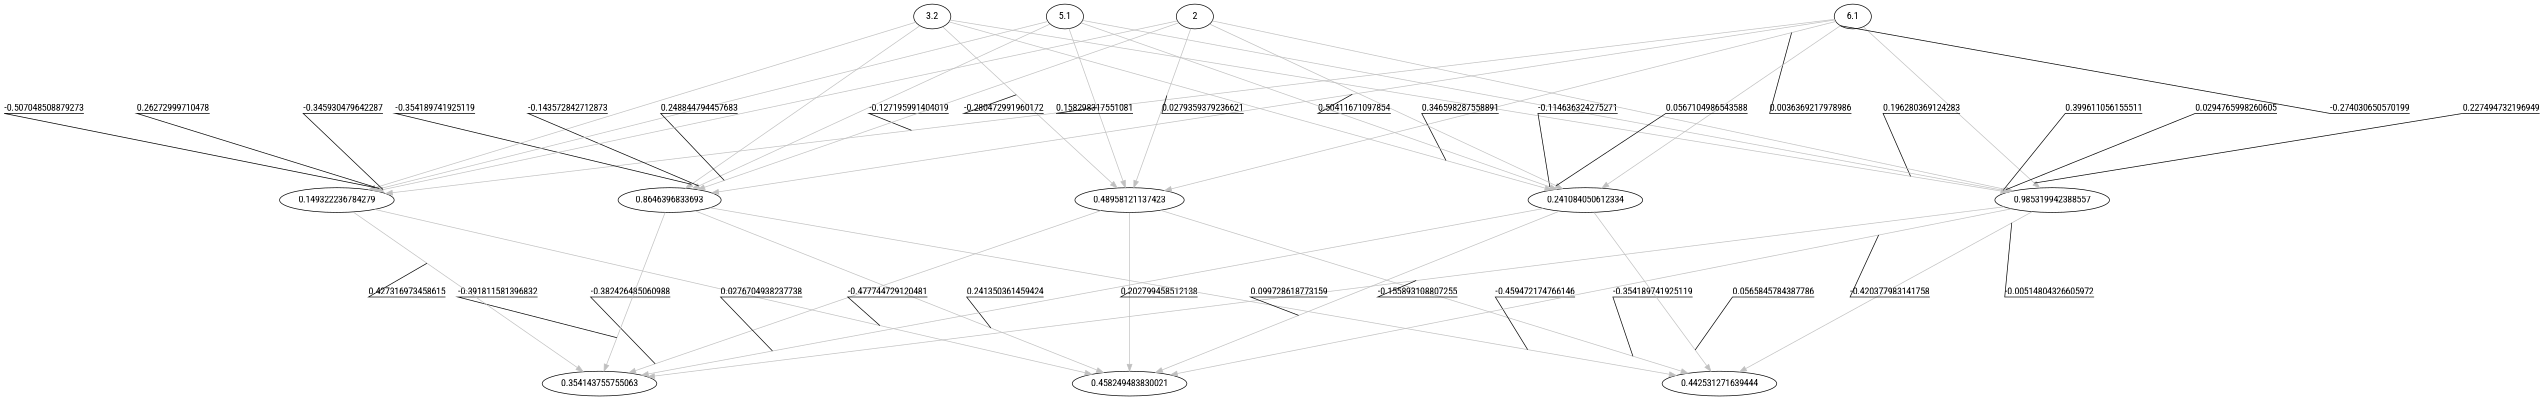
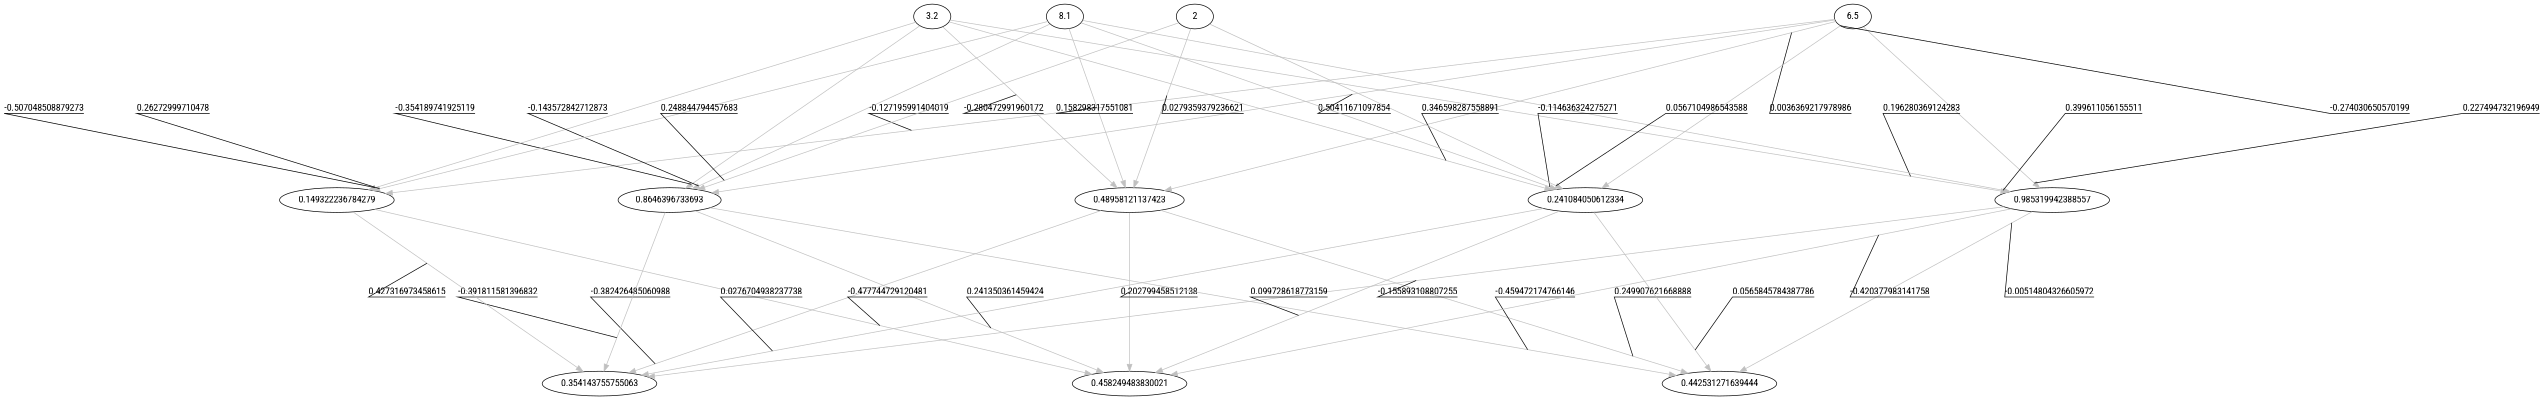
(1065, 16) -> (1065, 16)
(1853, 16) -> (1853, 16)
(780, 105) -> none
(1609, 105) -> none
(670, 200) -> (670, 200)
(1653, 292) -> (1653, 292)
